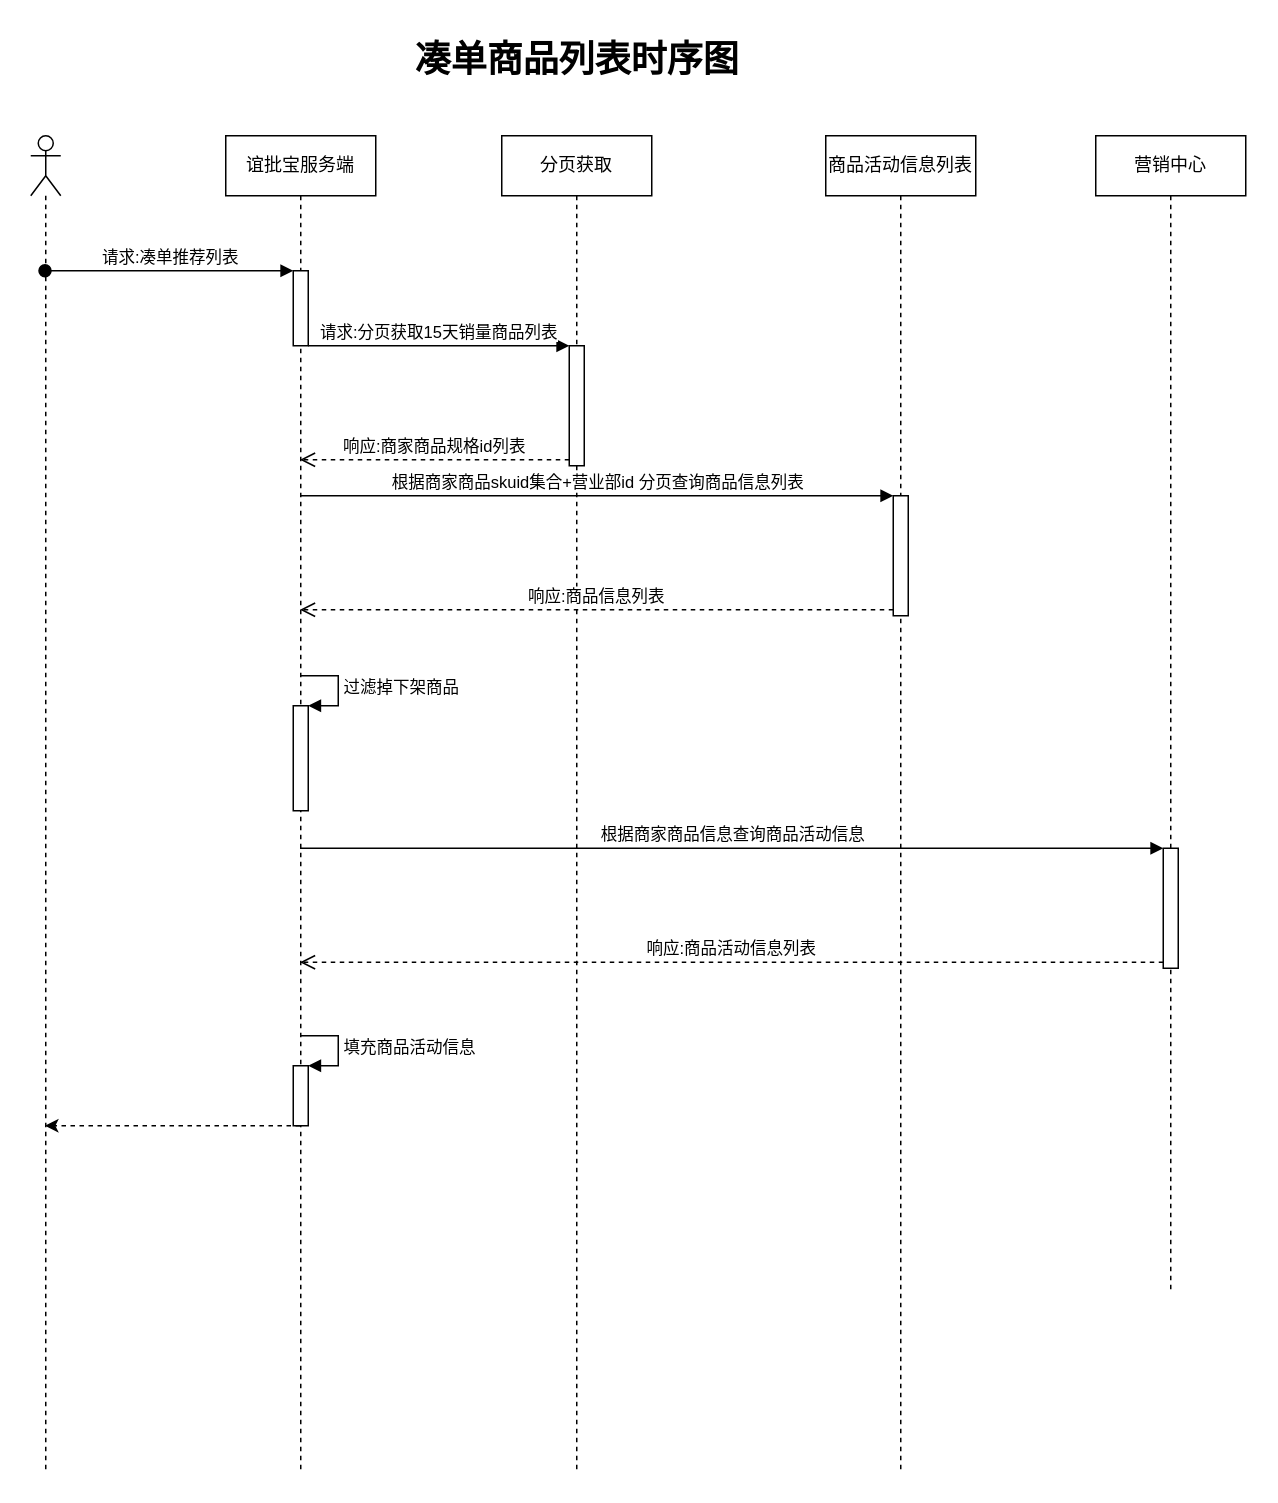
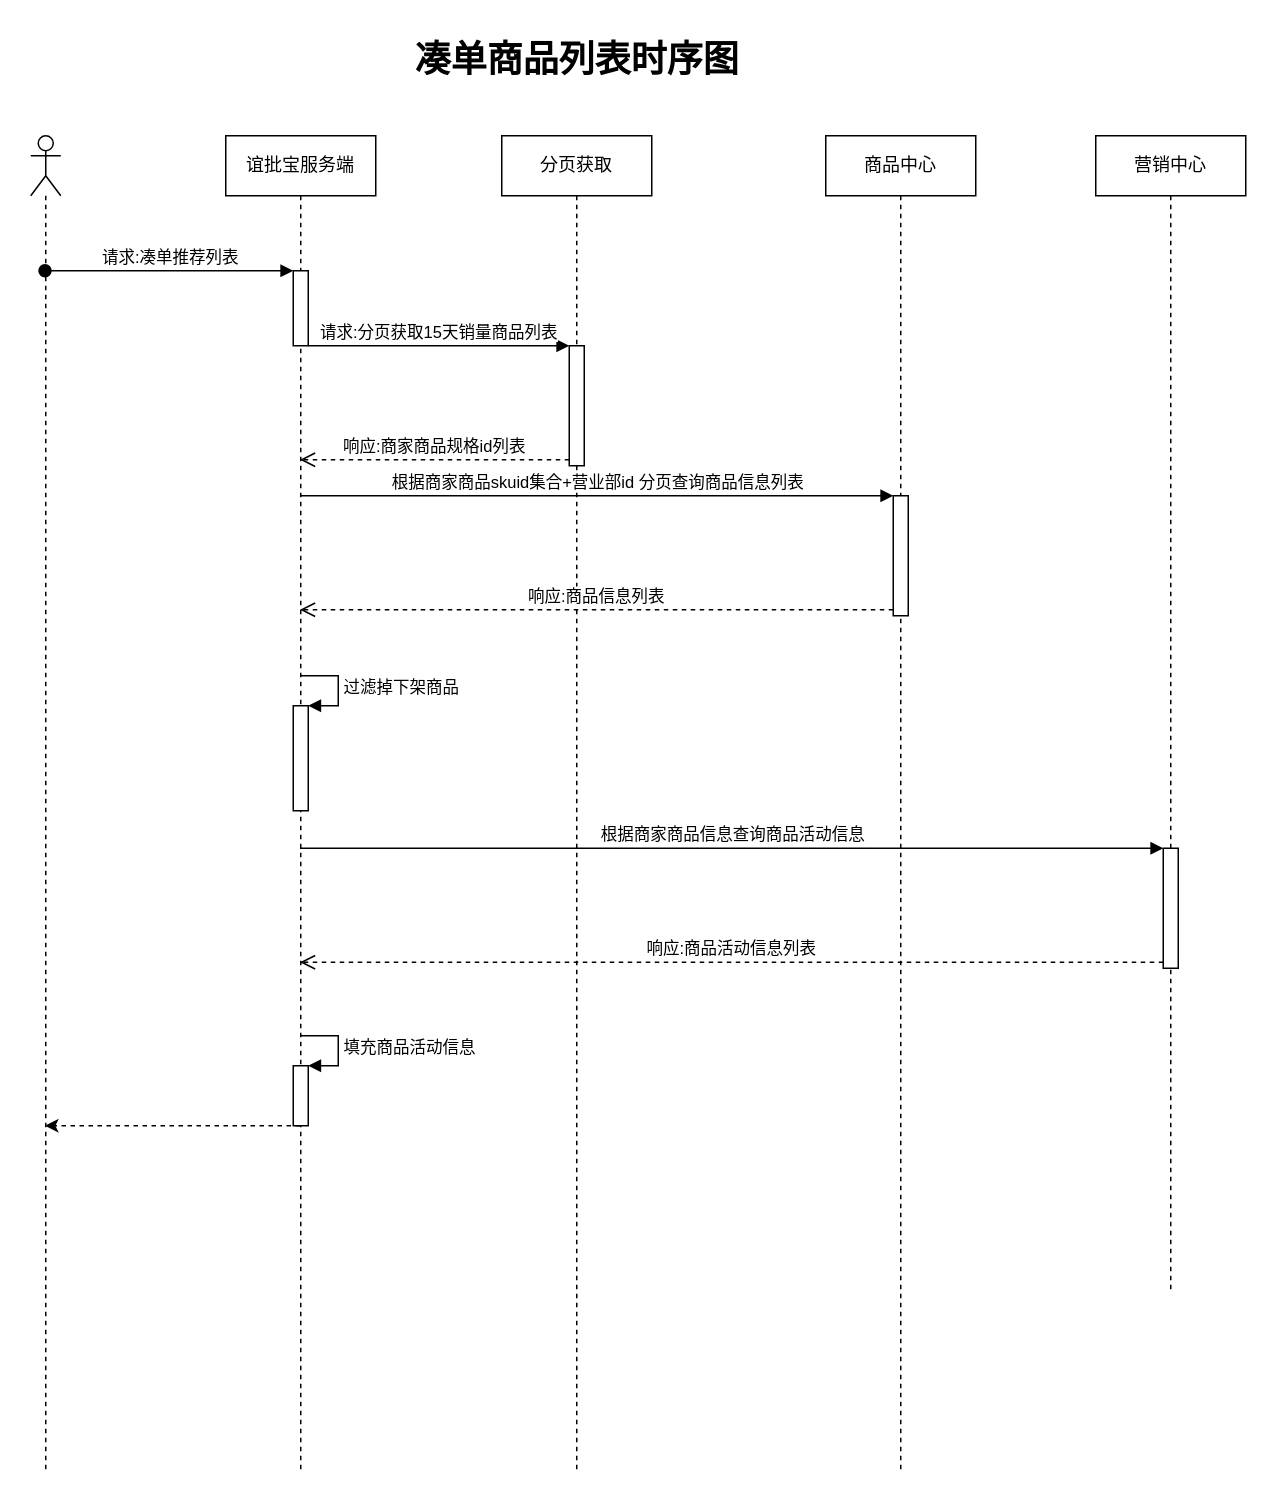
(901, 166) -> (901, 166)
